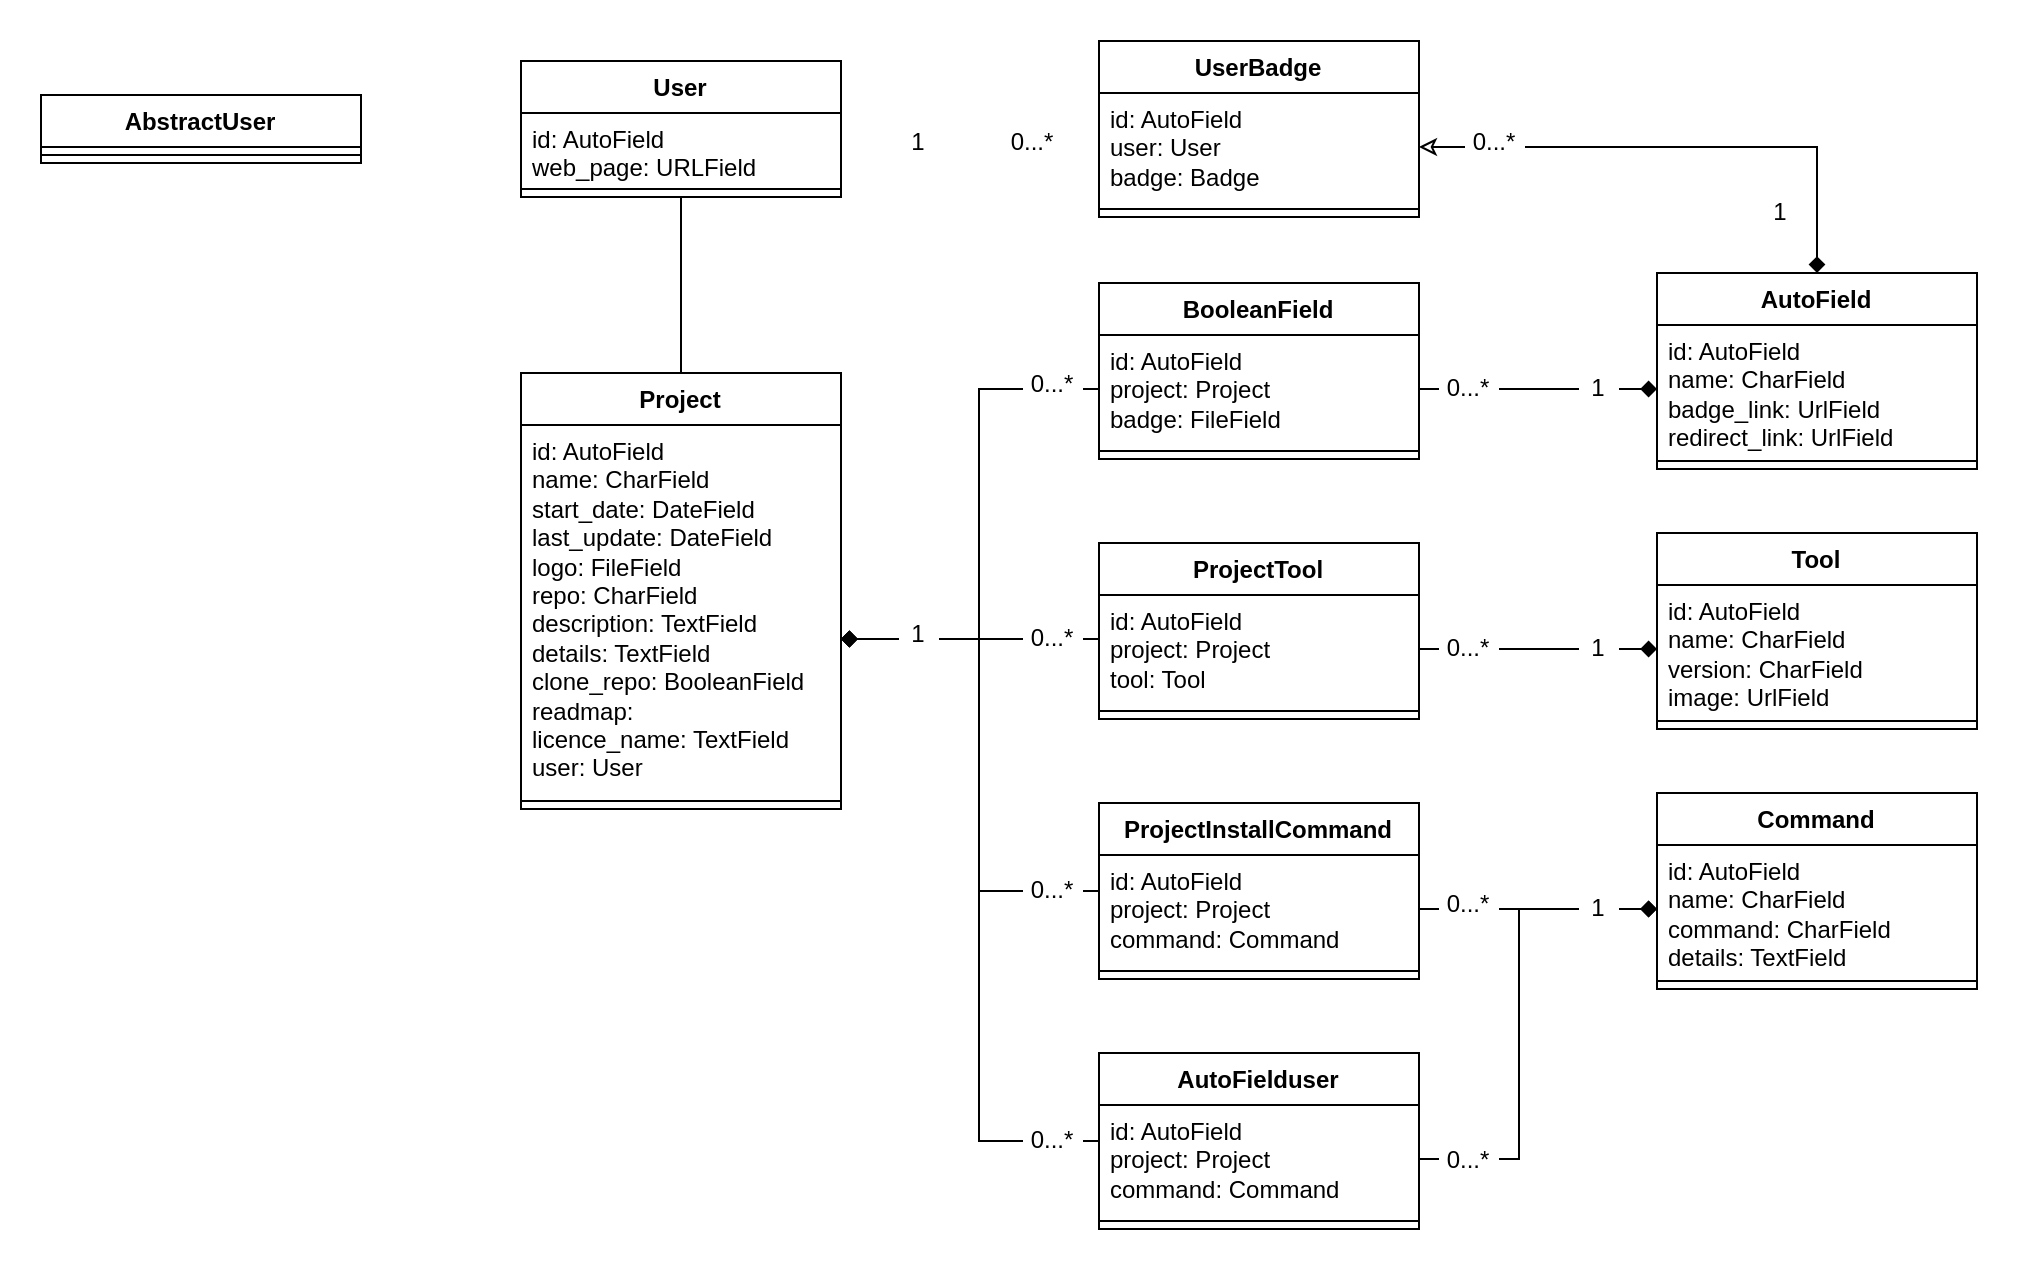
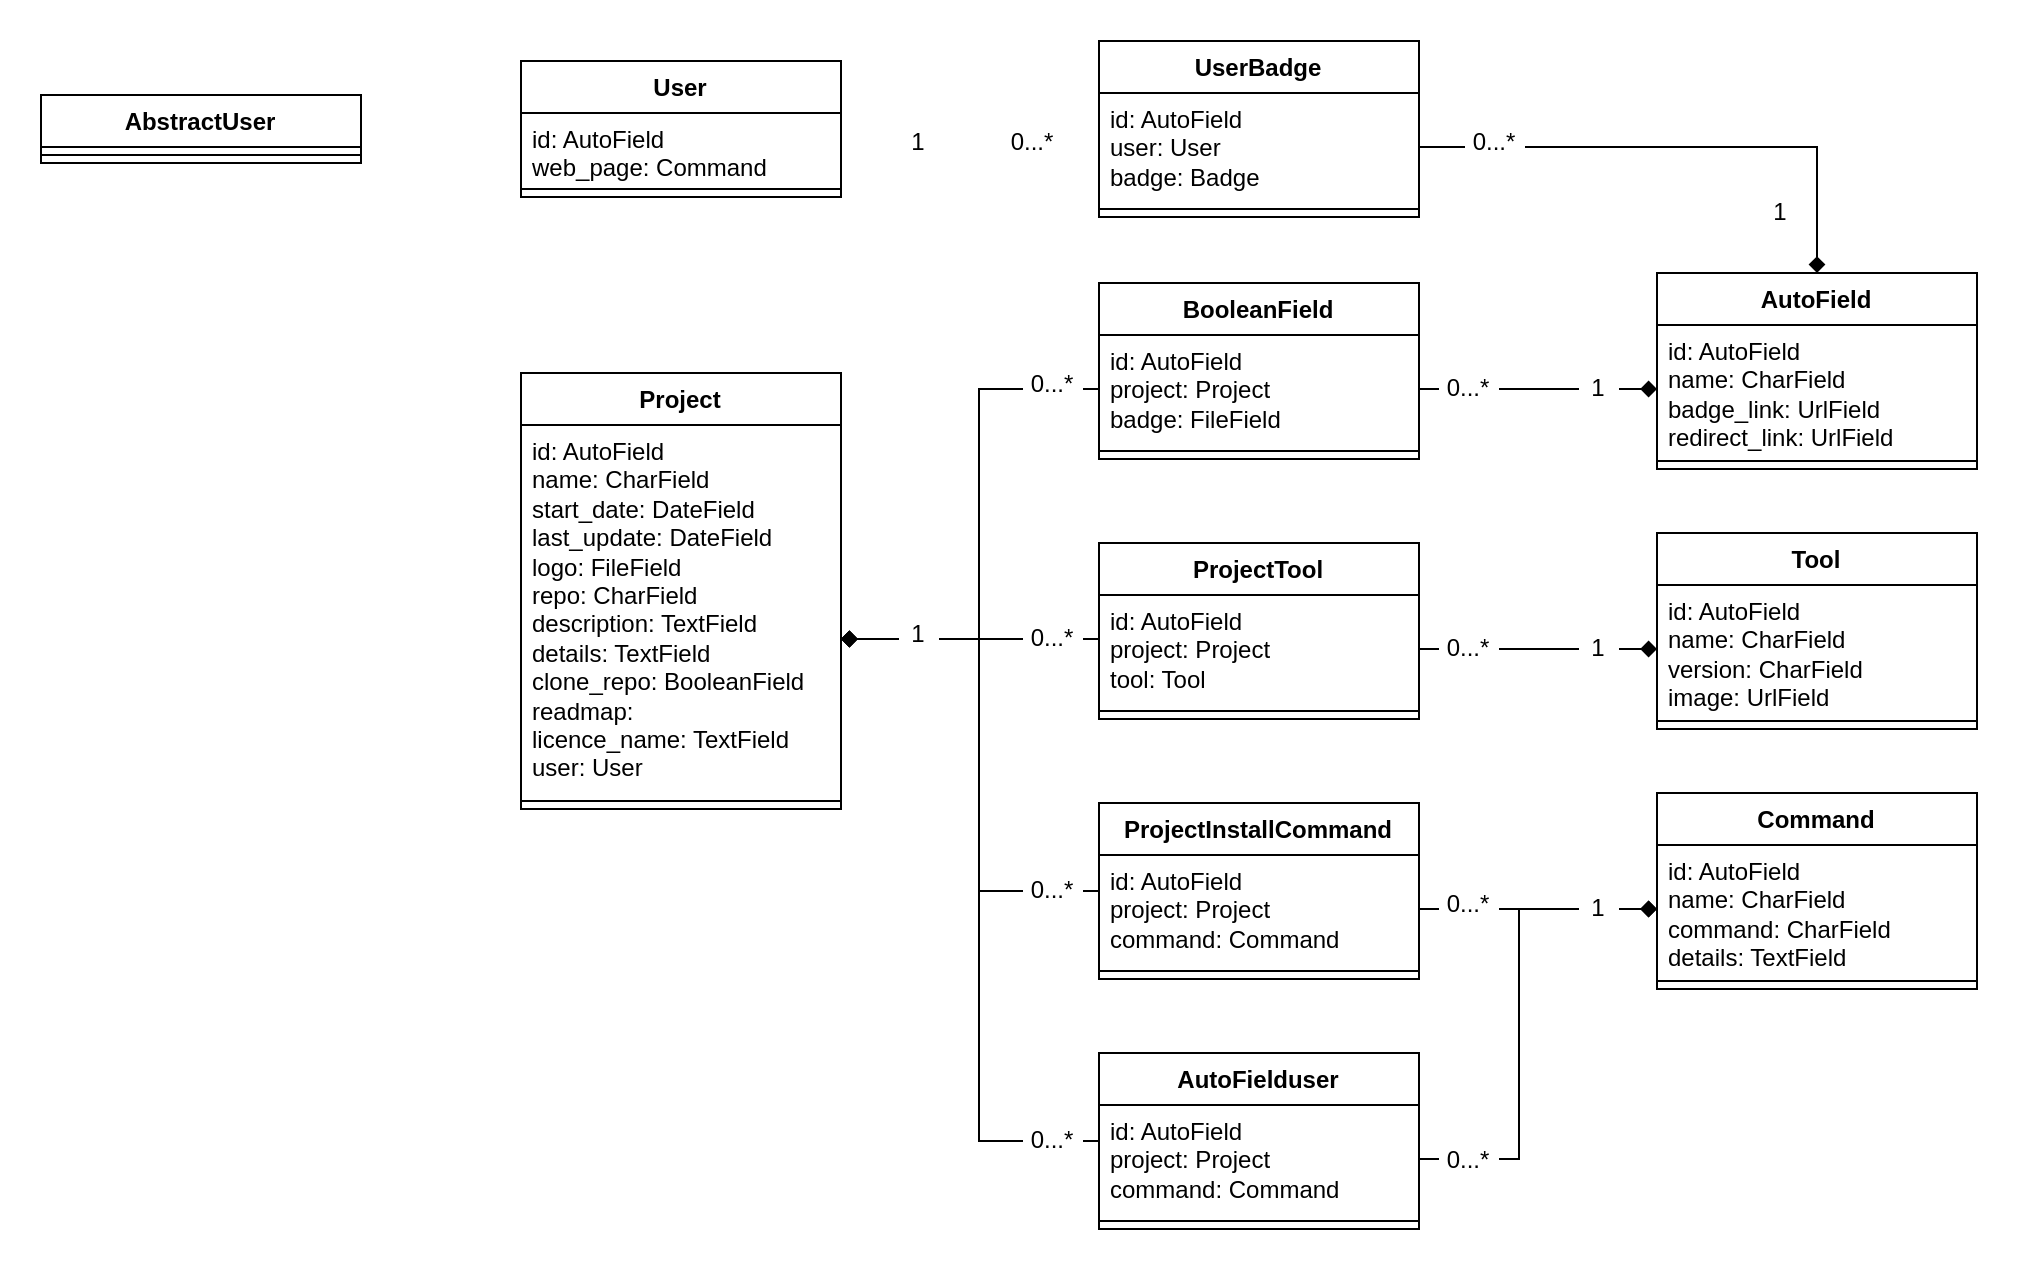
(1434, 147) -> (1429, 147)
(641, 156) -> (641, 156)
(681, 287) -> none
